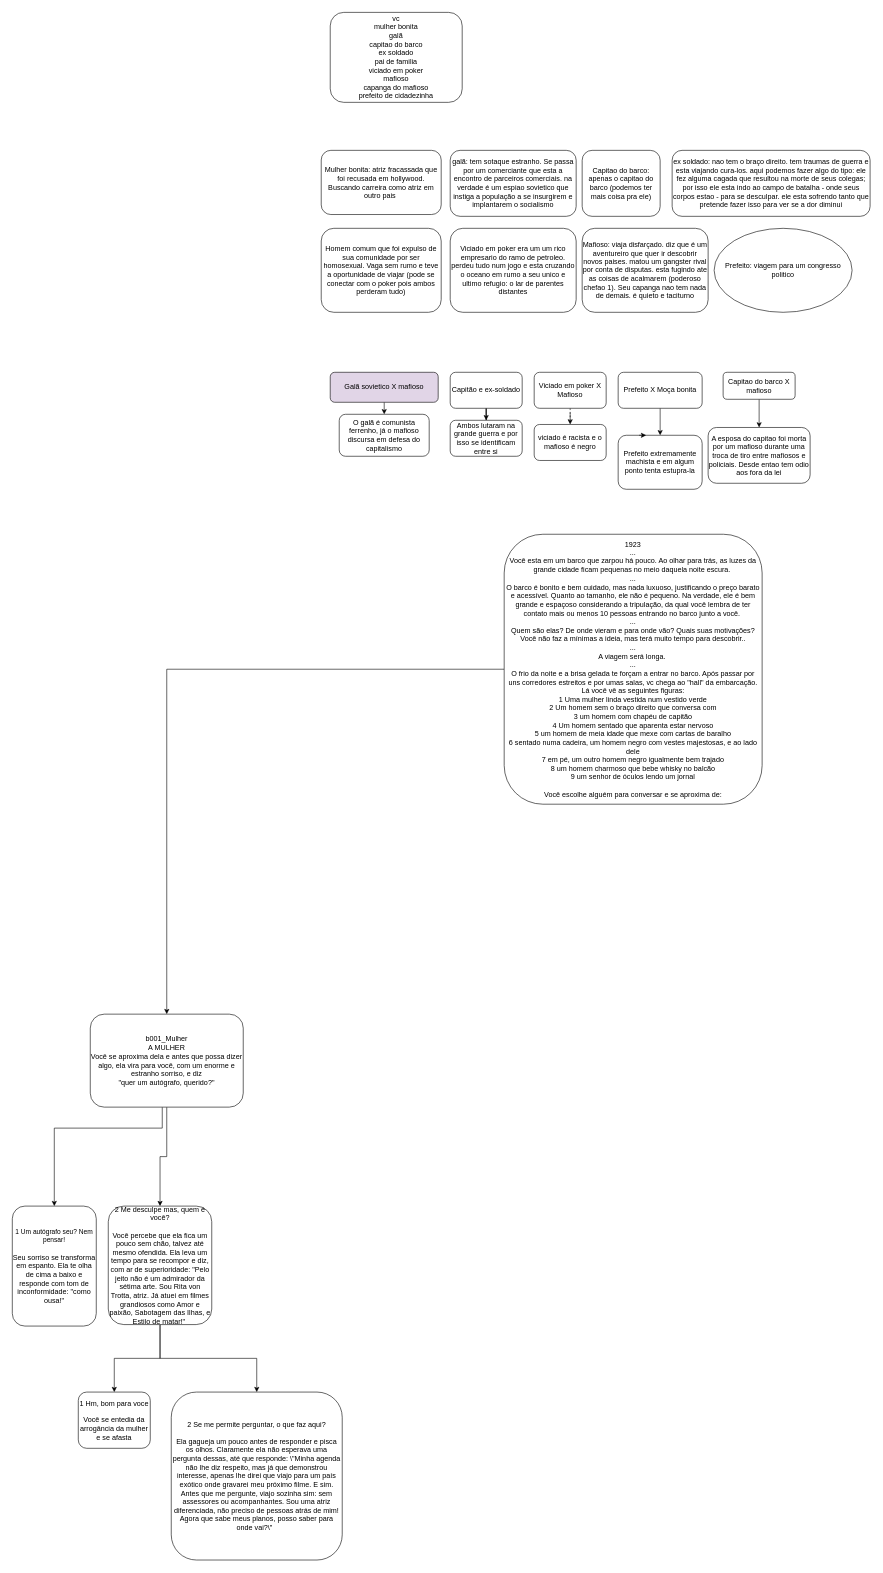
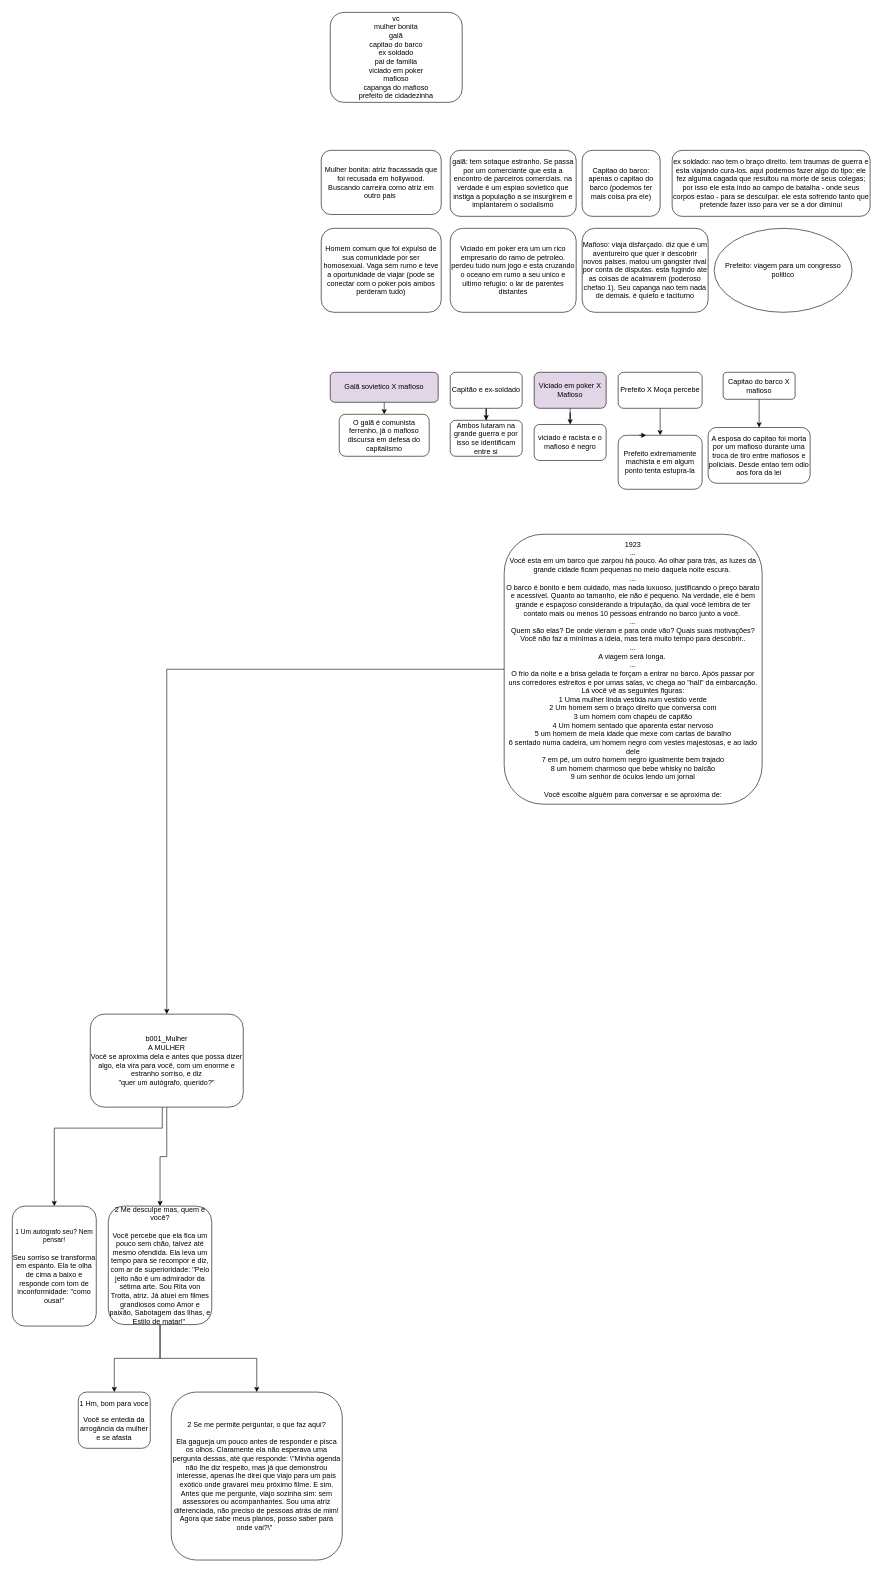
(570, 390) -> (570, 390)
(660, 390) -> (660, 390)
(570, 419) -> (570, 419)
